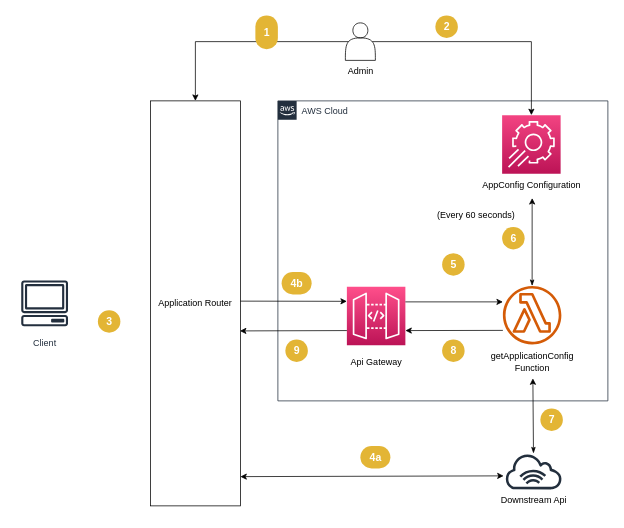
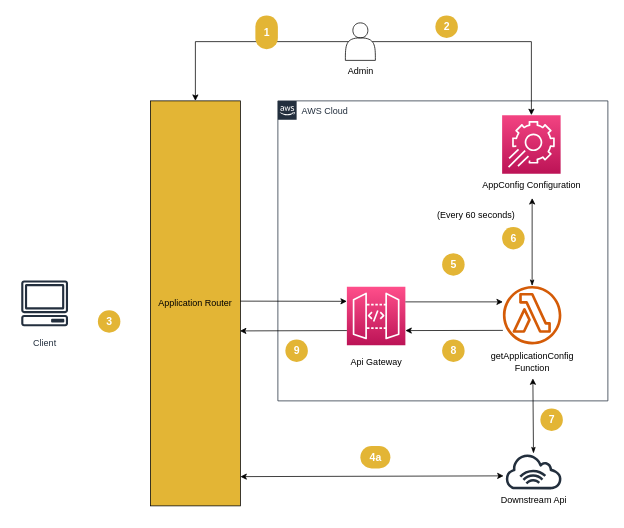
(297, 283) -> none
(195, 303) -> (195, 303)
